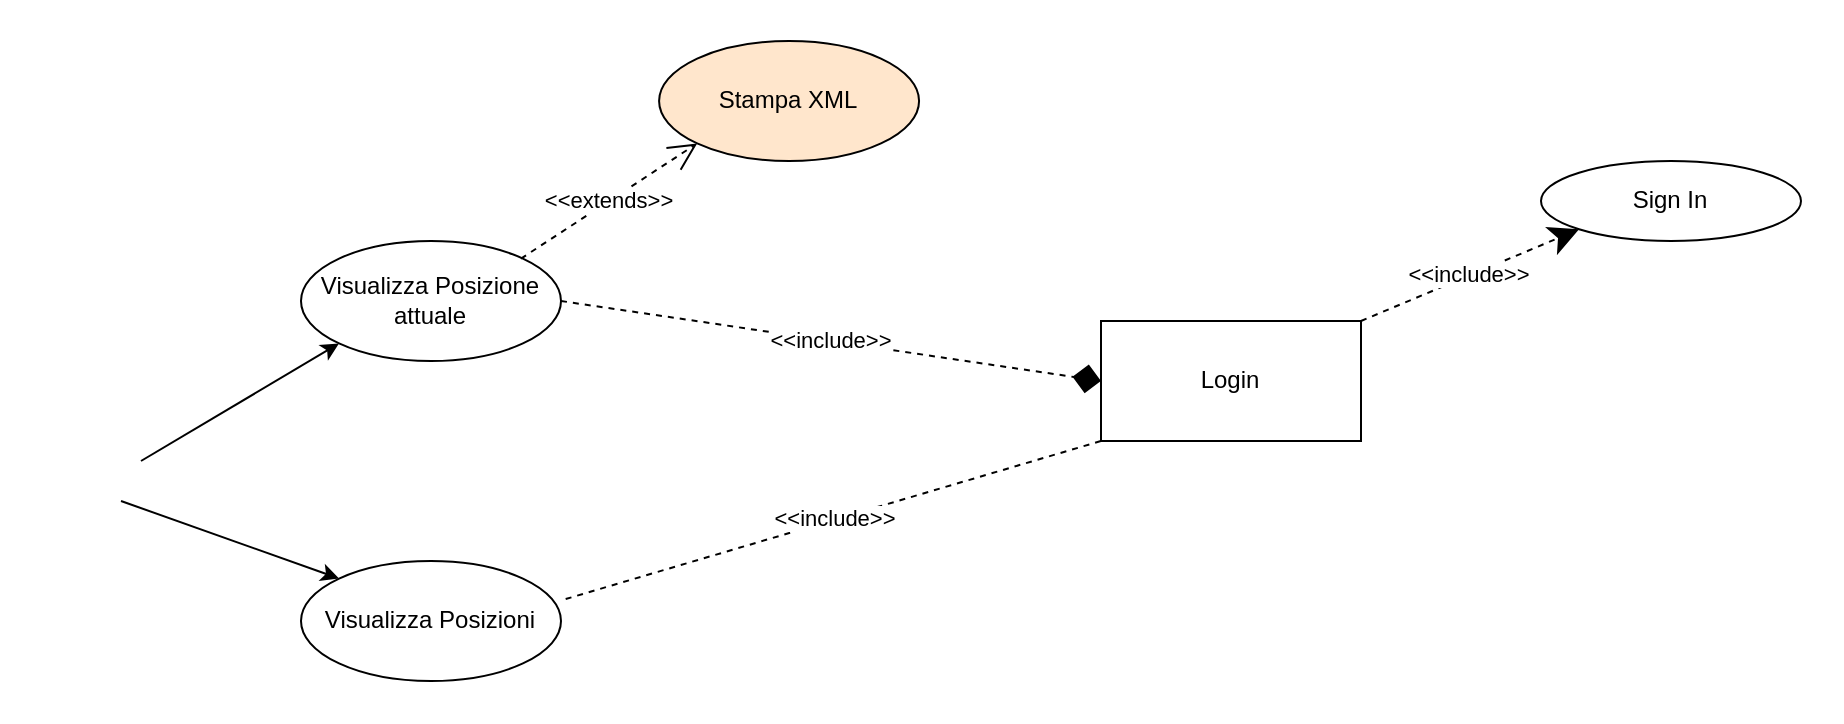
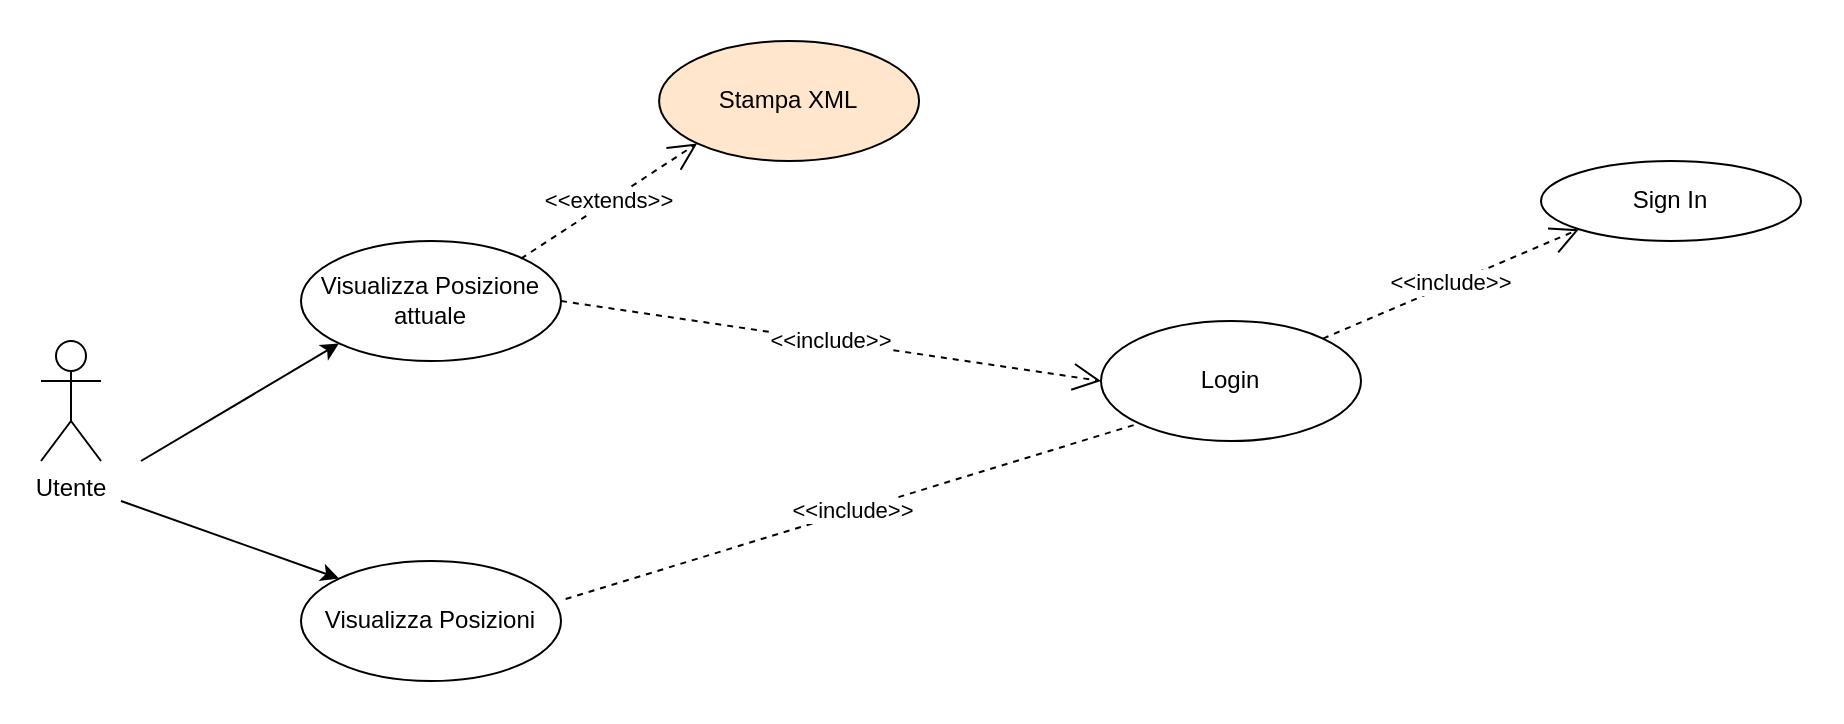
(1460, 279) -> (1449, 285)
(1073, 377) -> (1084, 378)
(1231, 381) -> (1231, 381)
none -> (71, 401)
